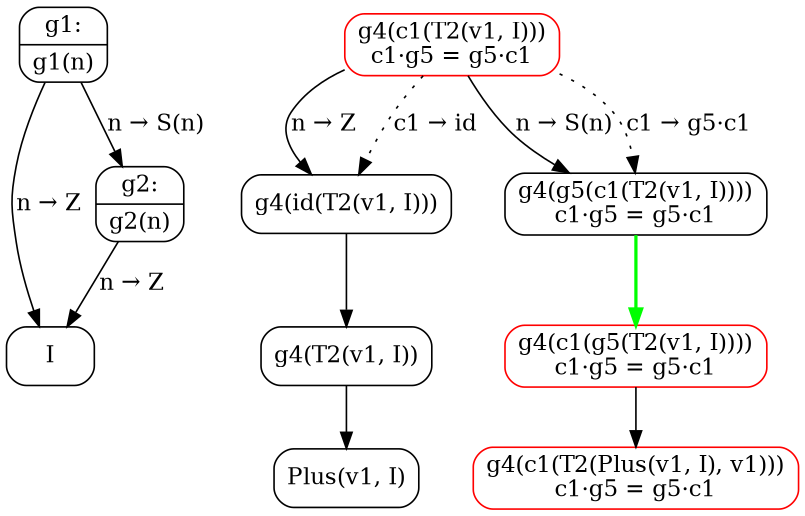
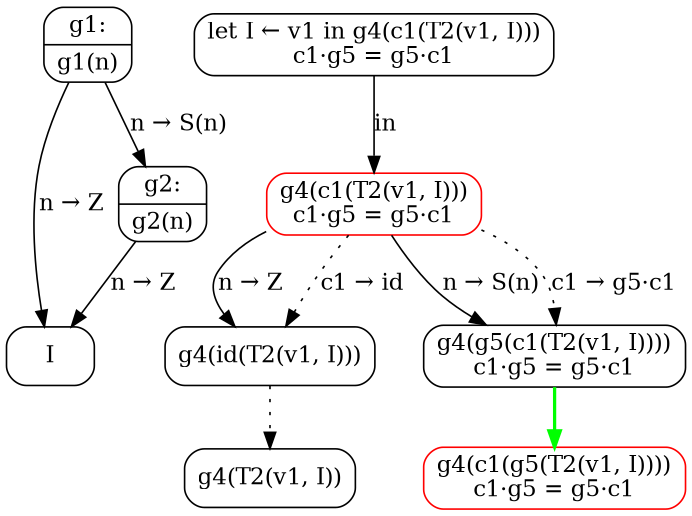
none -> (374, 45)
(346, 272) -> (270, 409)
(346, 478) -> none
(636, 478) -> none
